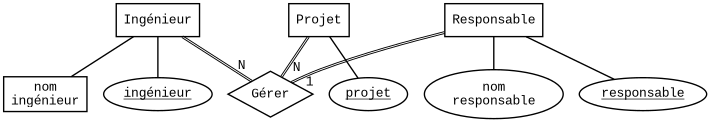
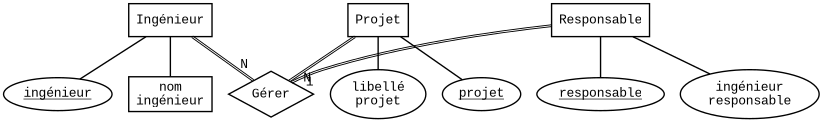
none -> (378, 94)
(494, 94) -> (750, 94)
